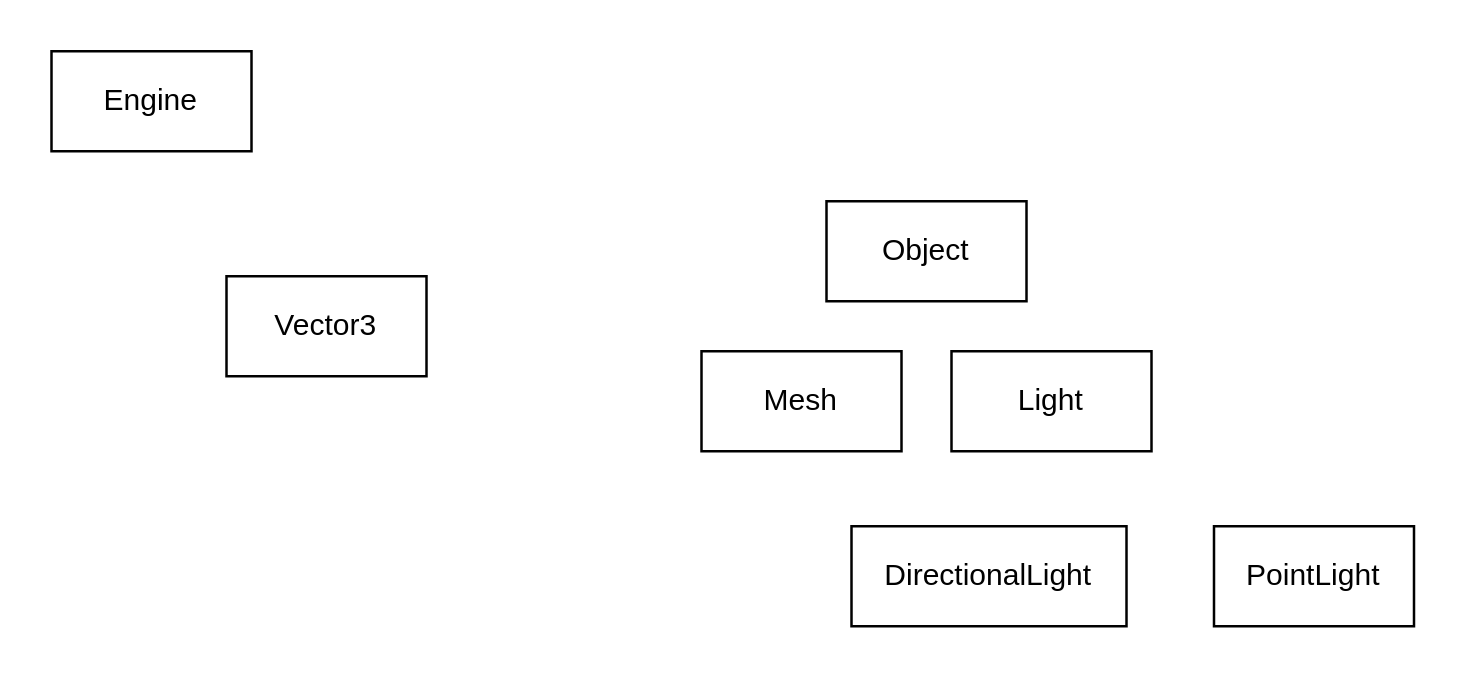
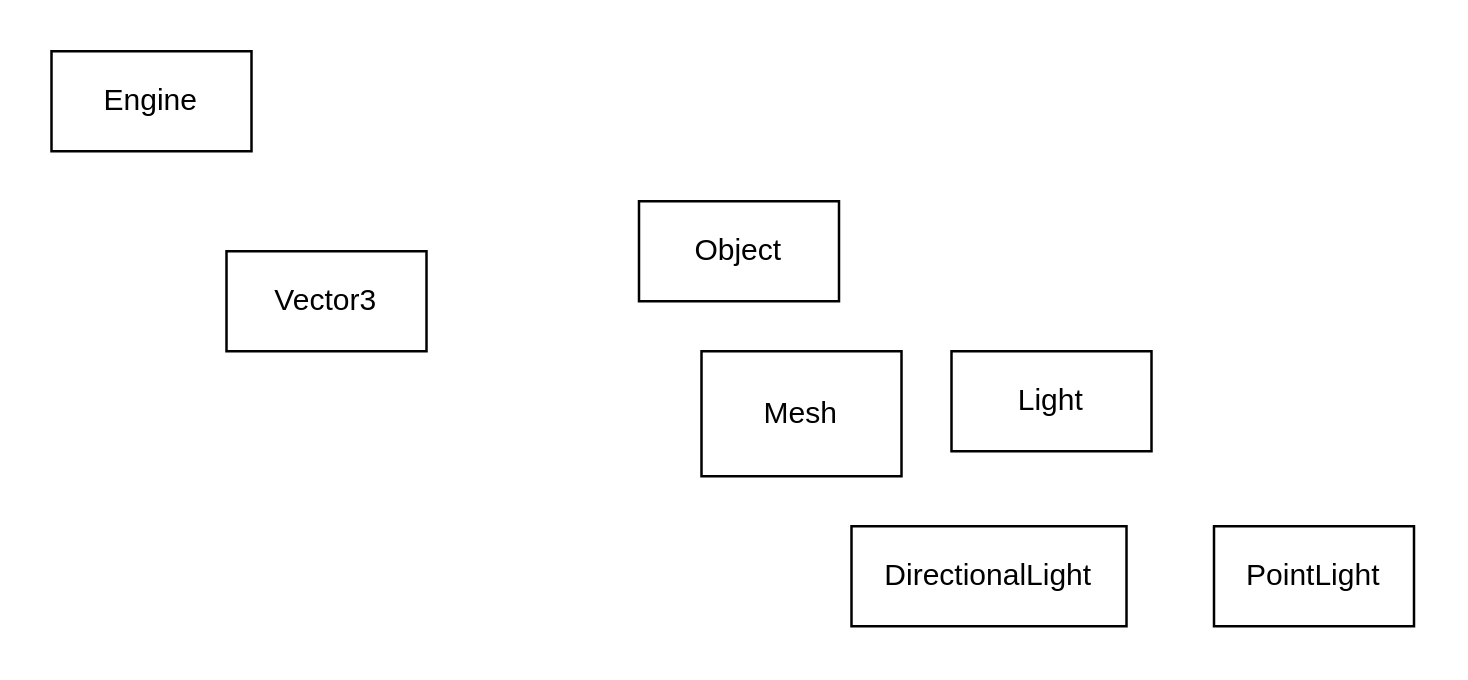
(926, 251) -> (739, 251)
(326, 326) -> (326, 301)
(801, 401) -> (801, 414)
